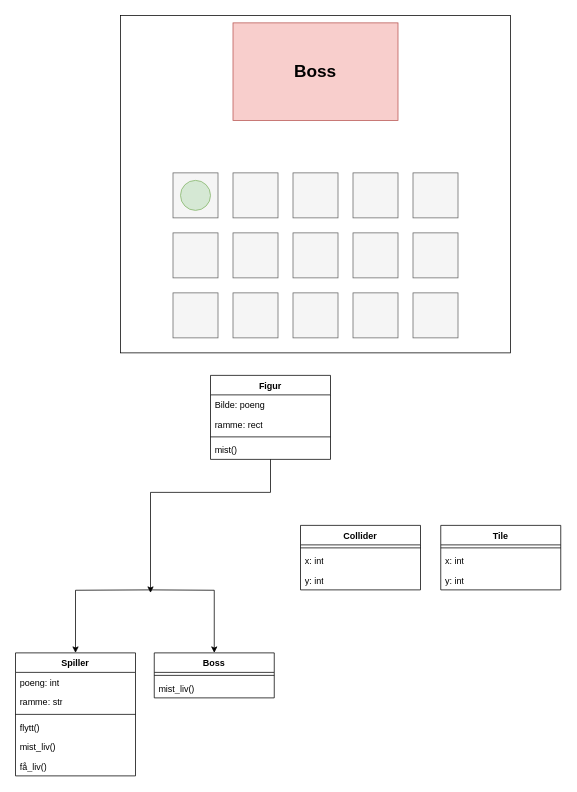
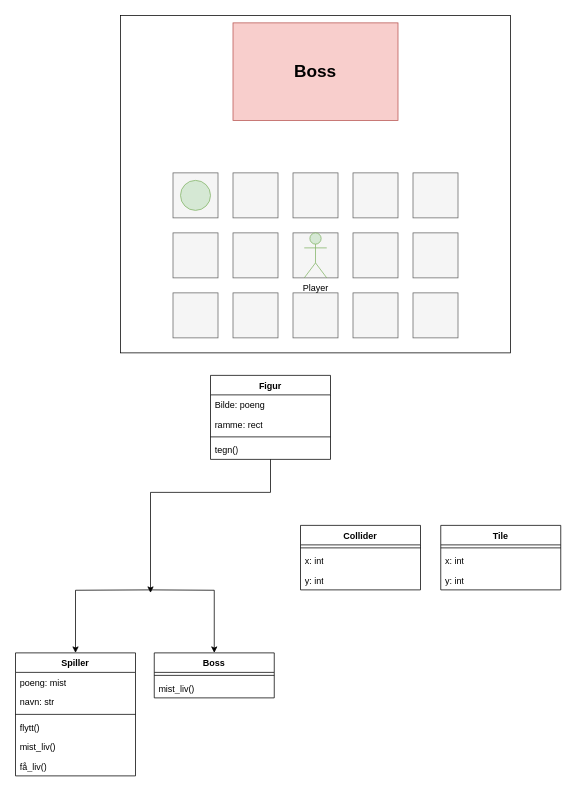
none -> (315, 255)
(229, 451) -> (230, 451)
(42, 683) -> (44, 683)
(43, 703) -> (40, 703)
